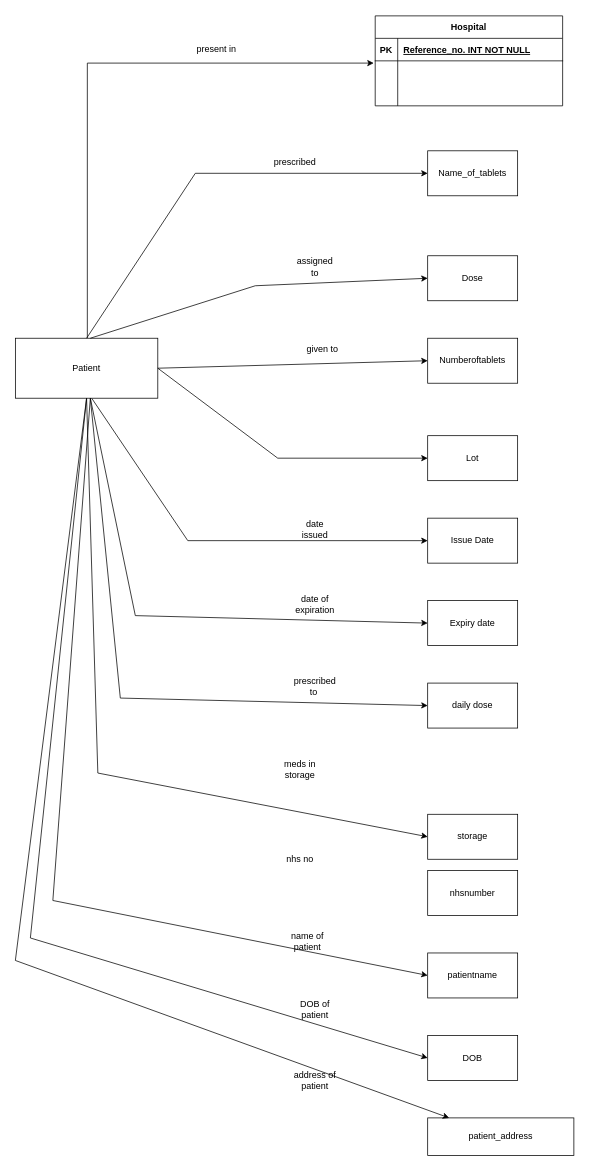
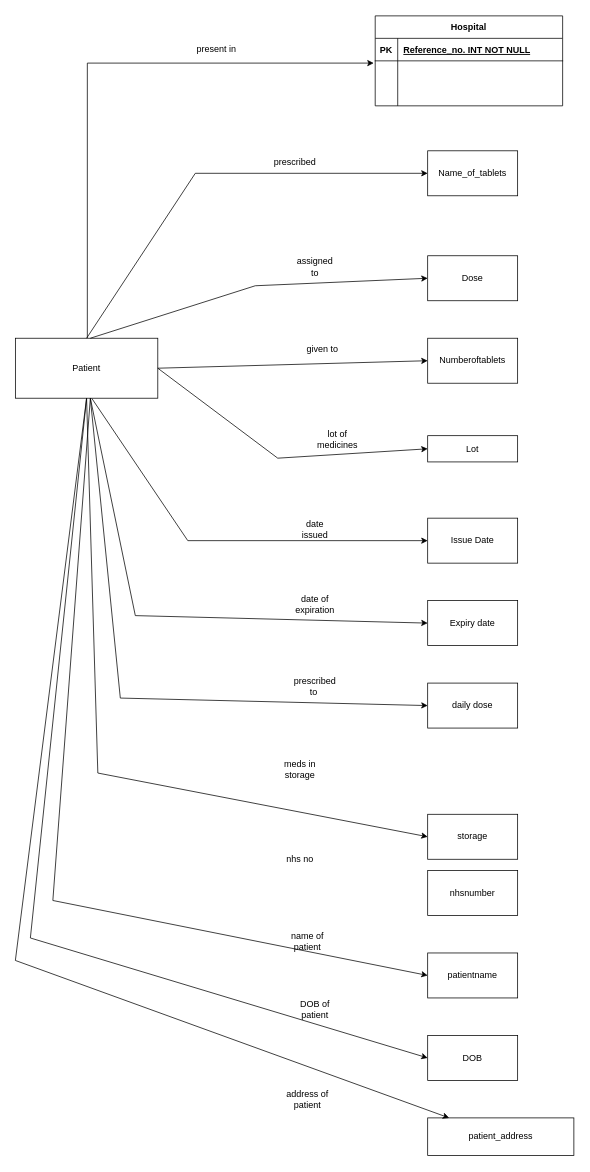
none -> (338, 439)
(473, 458) -> (473, 449)
(315, 1080) -> (308, 1099)
